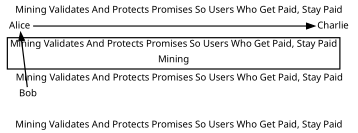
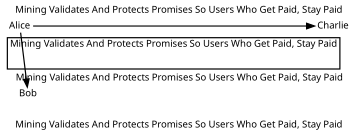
(174, 60) -> none
(24, 64) -> (23, 56)
